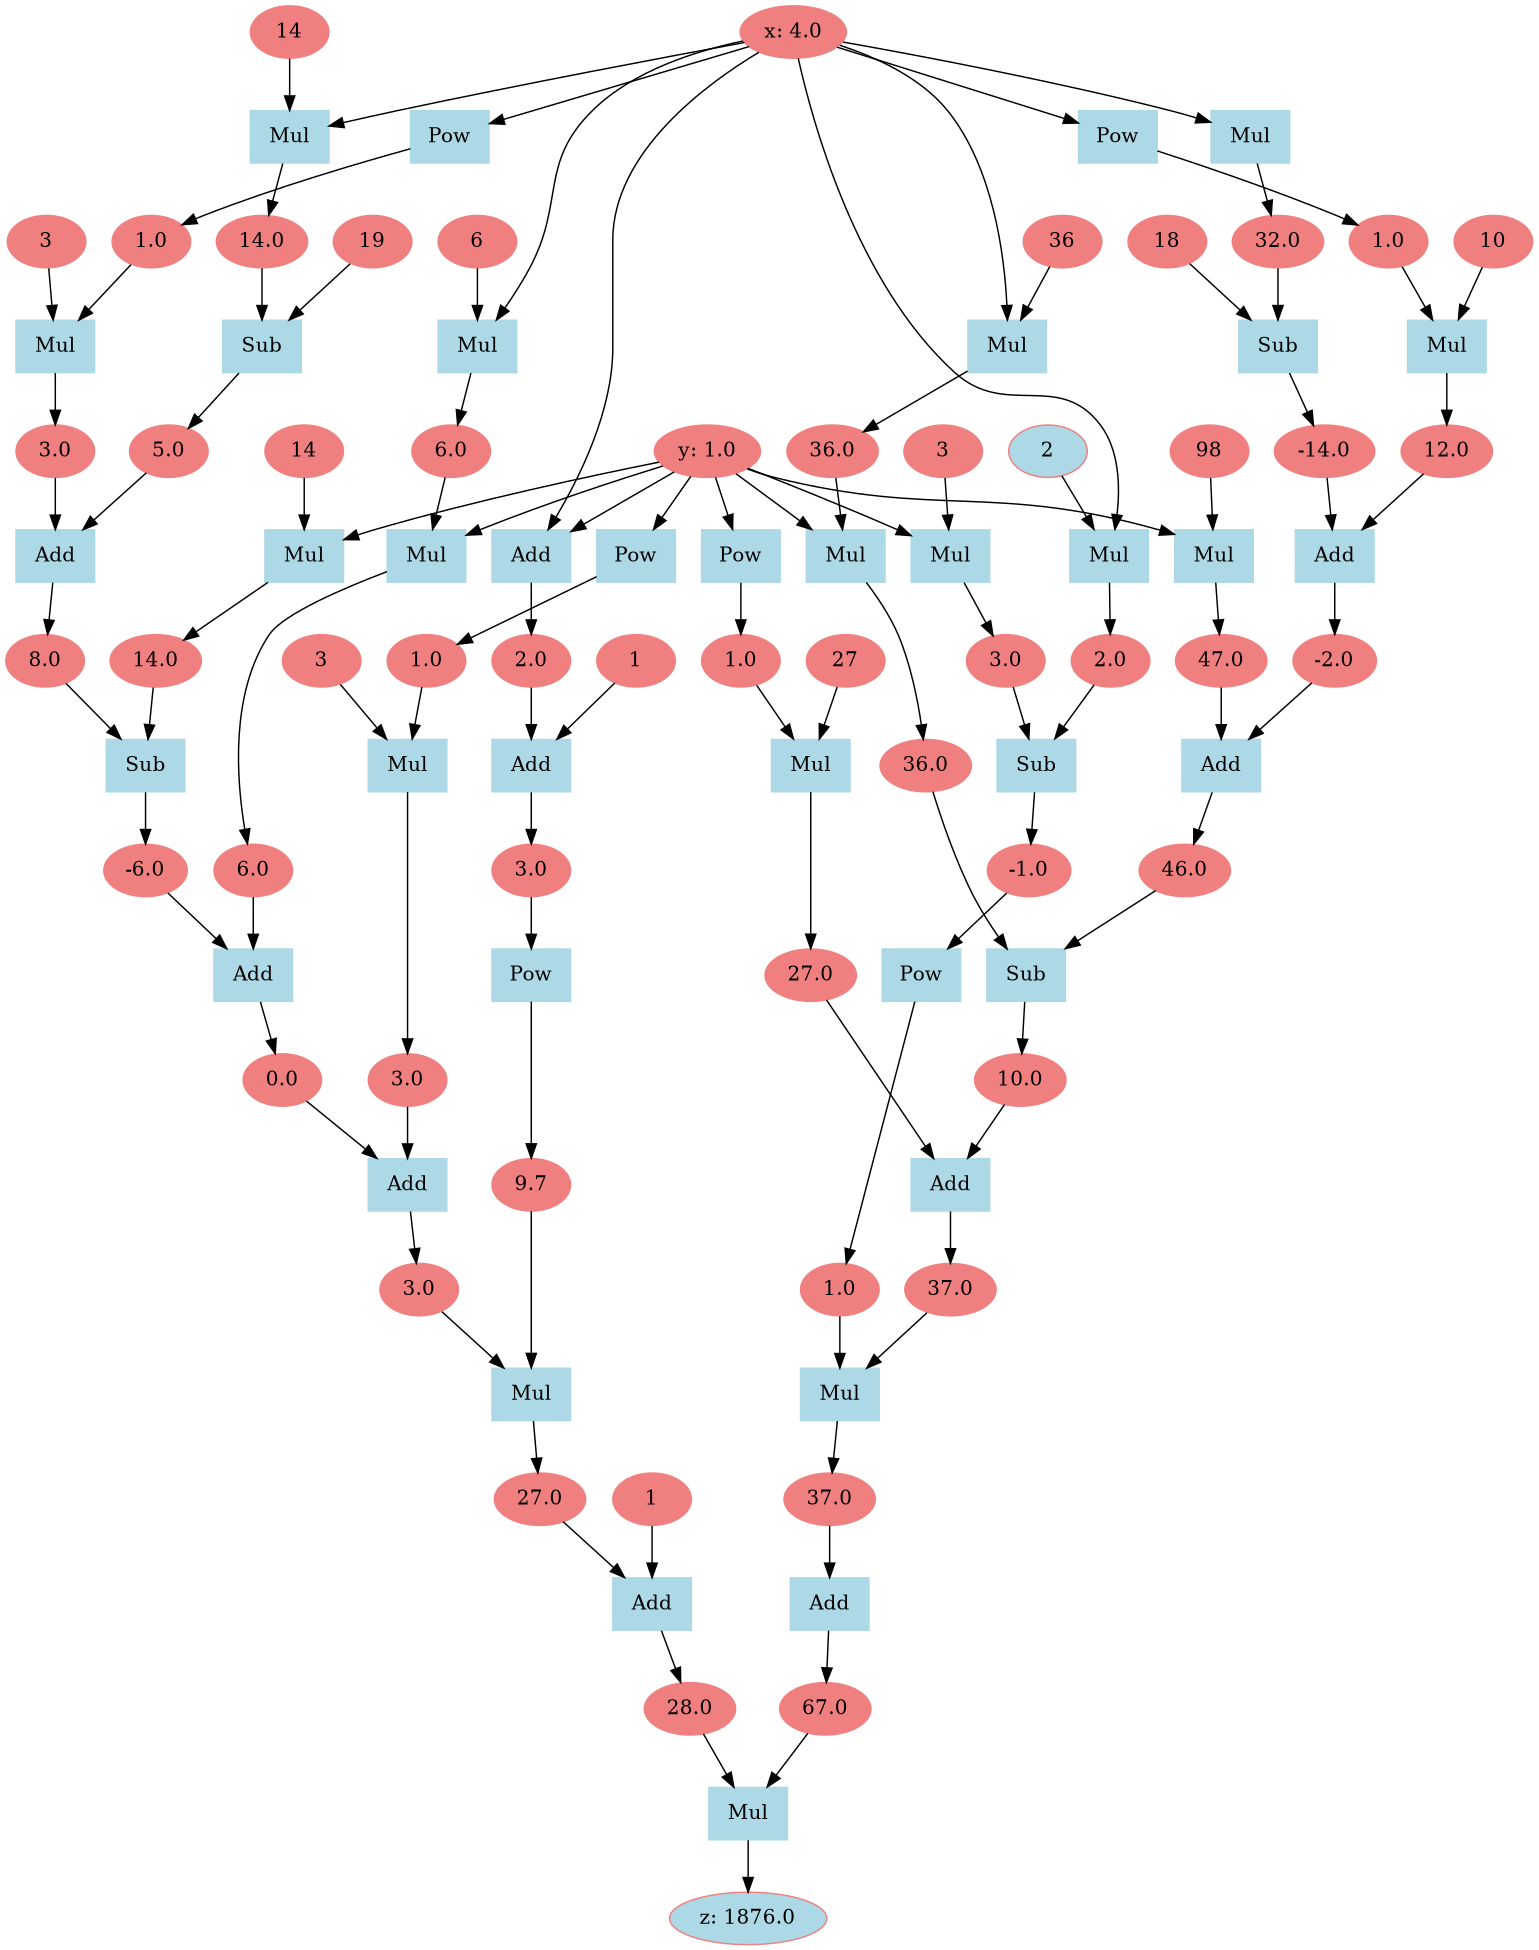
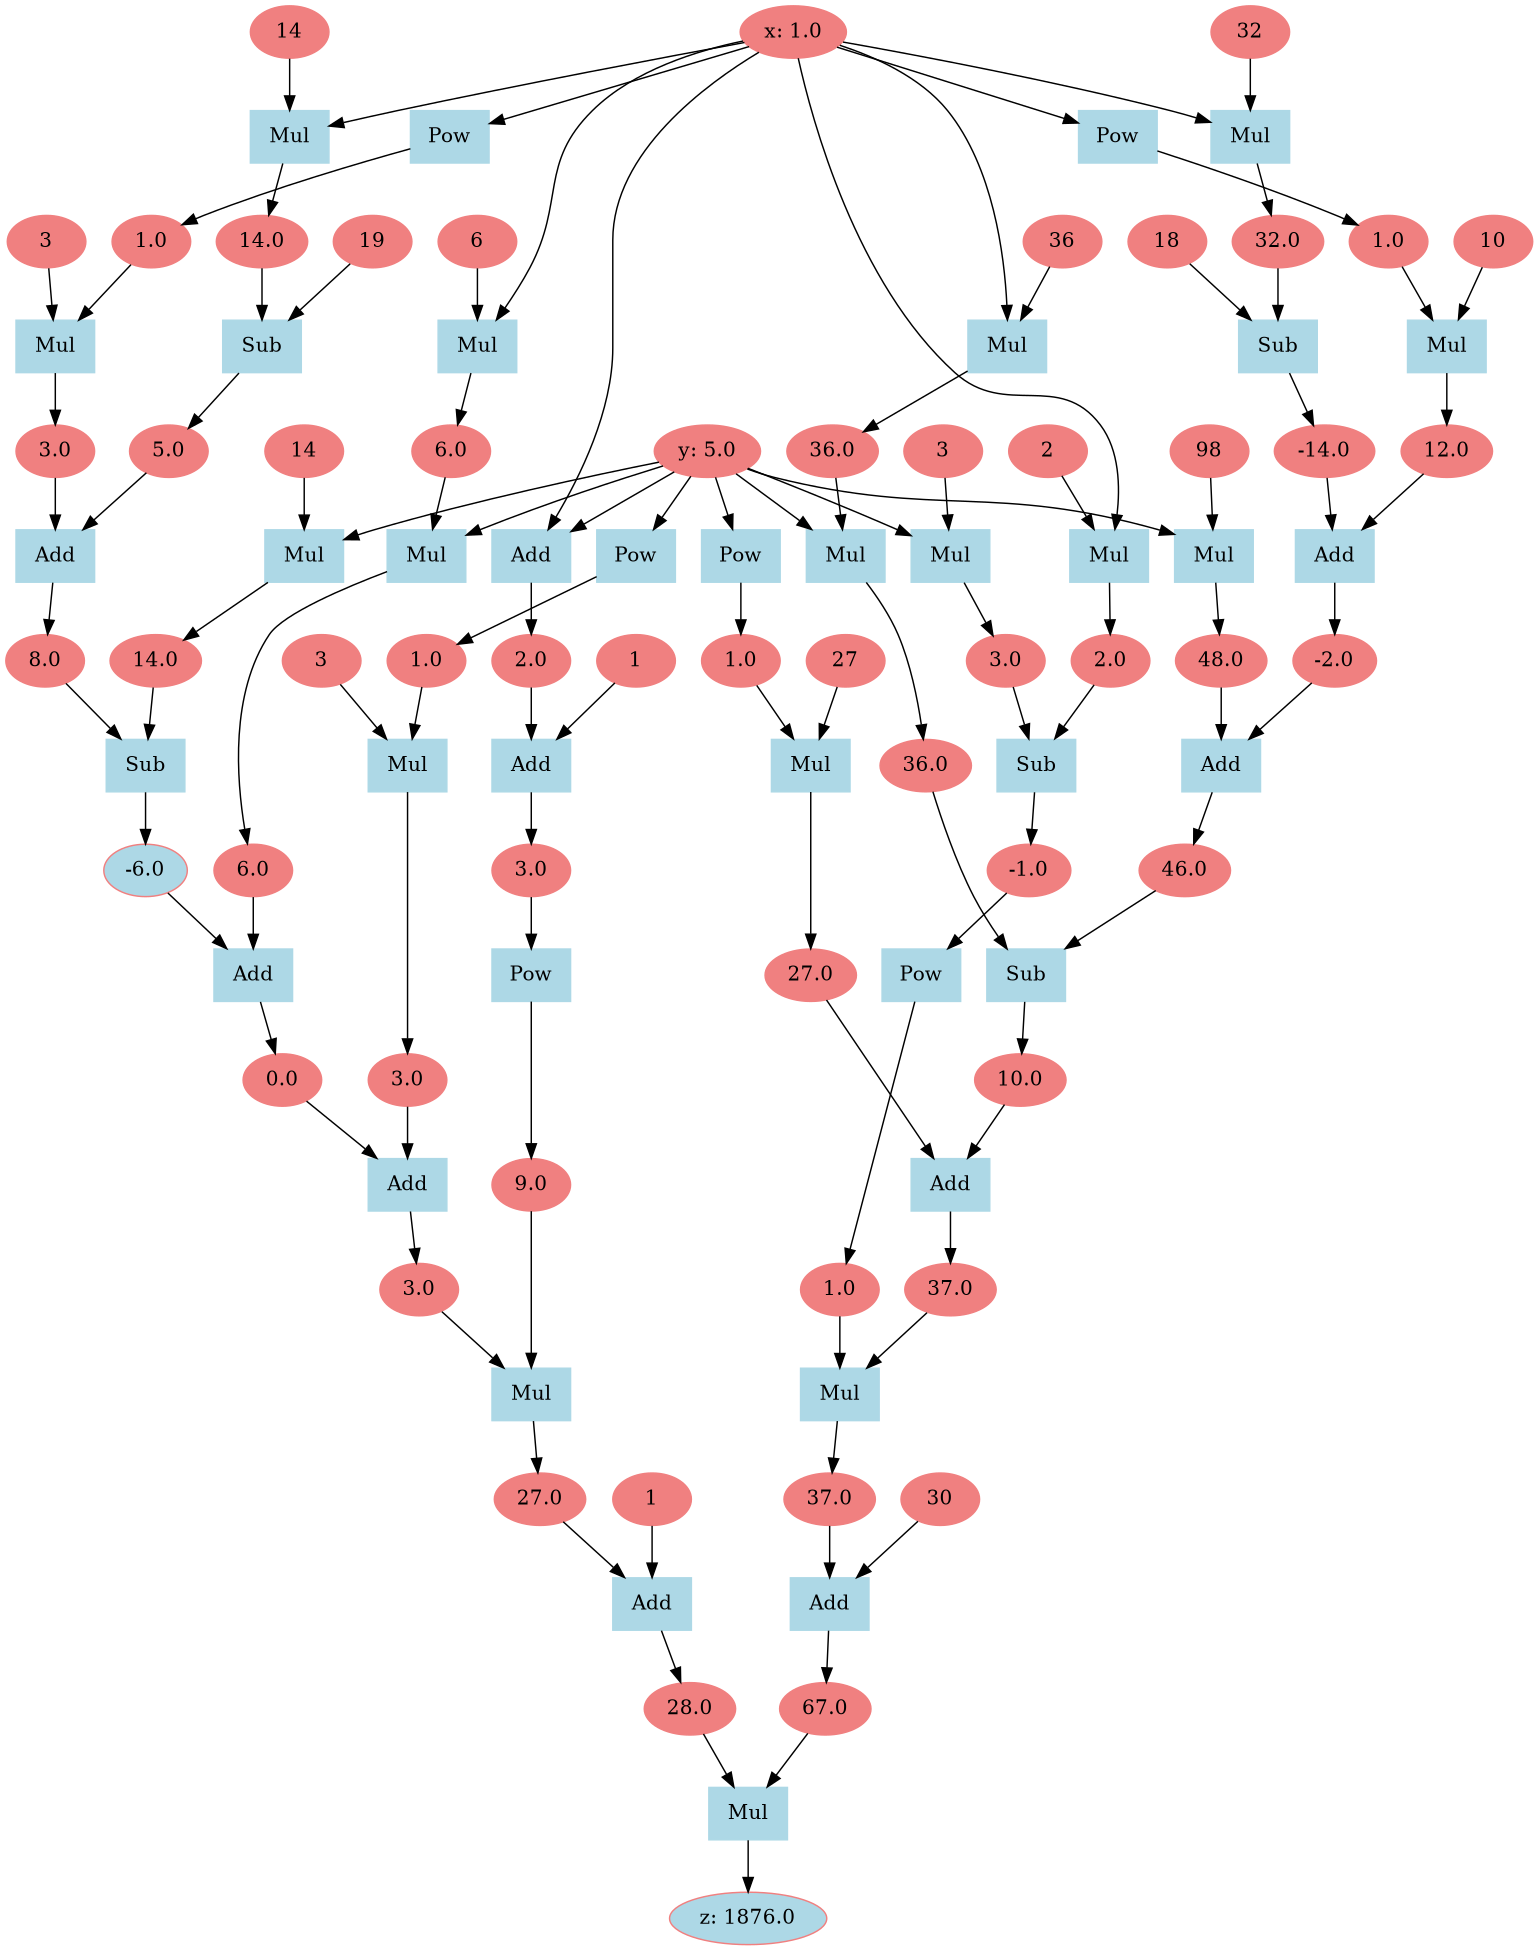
(793, 32) -> (793, 32)
none -> (1250, 32)
(707, 451) -> (707, 451)
(1048, 451) -> (1048, 451)
(1221, 661) -> (1221, 661)
(146, 870) -> (146, 870)
(531, 1185) -> (531, 1185)
none -> (940, 1499)
